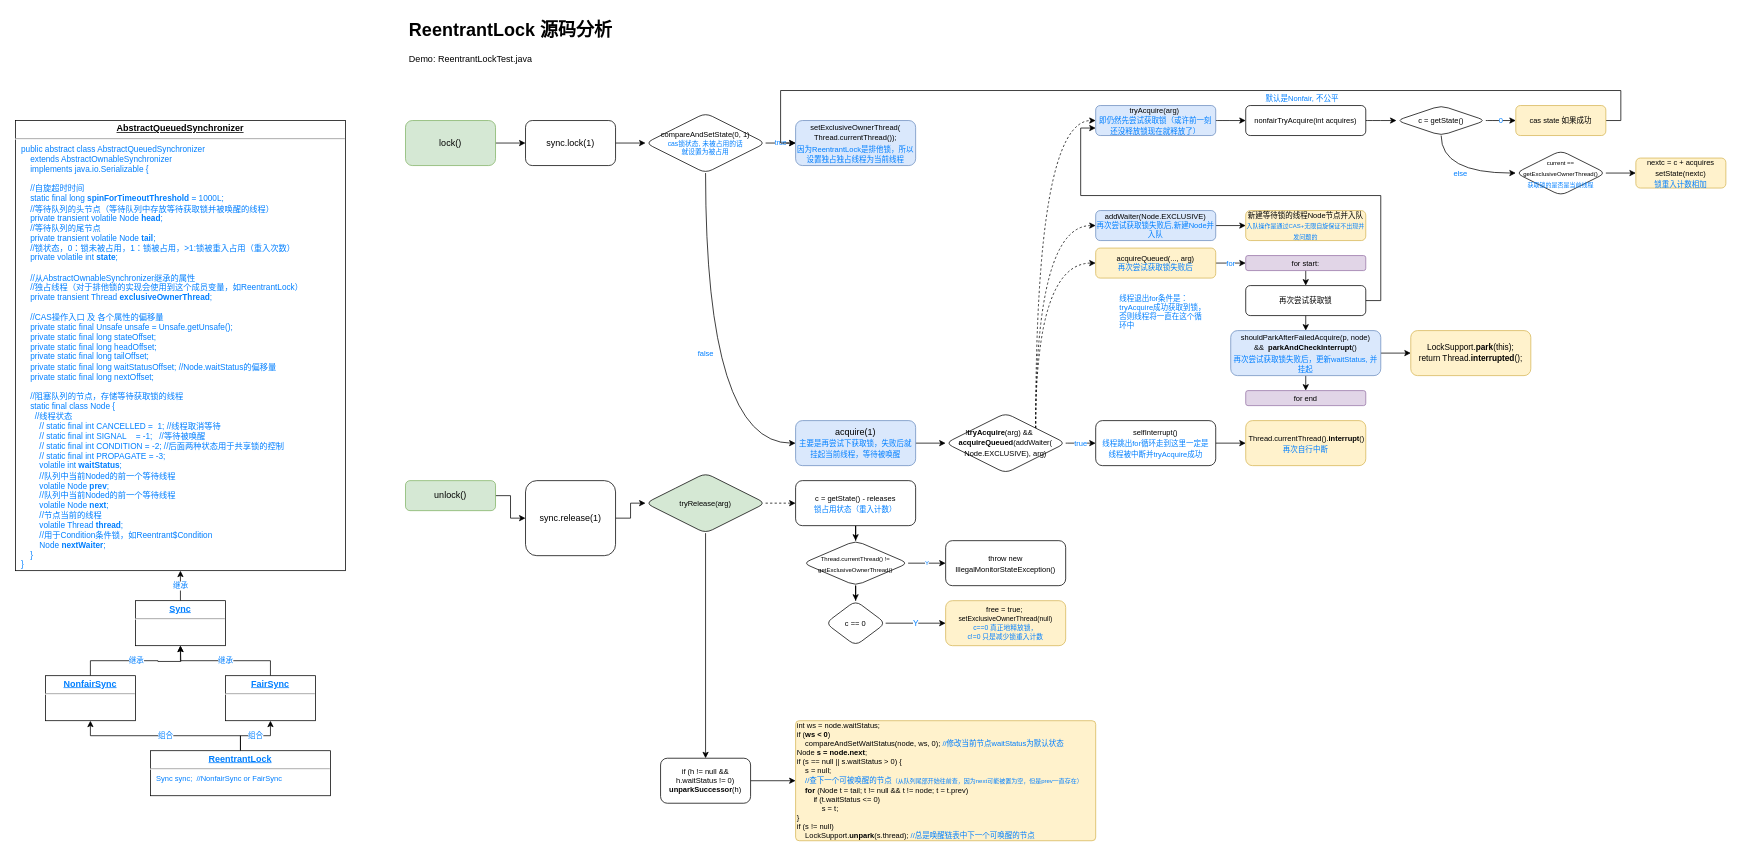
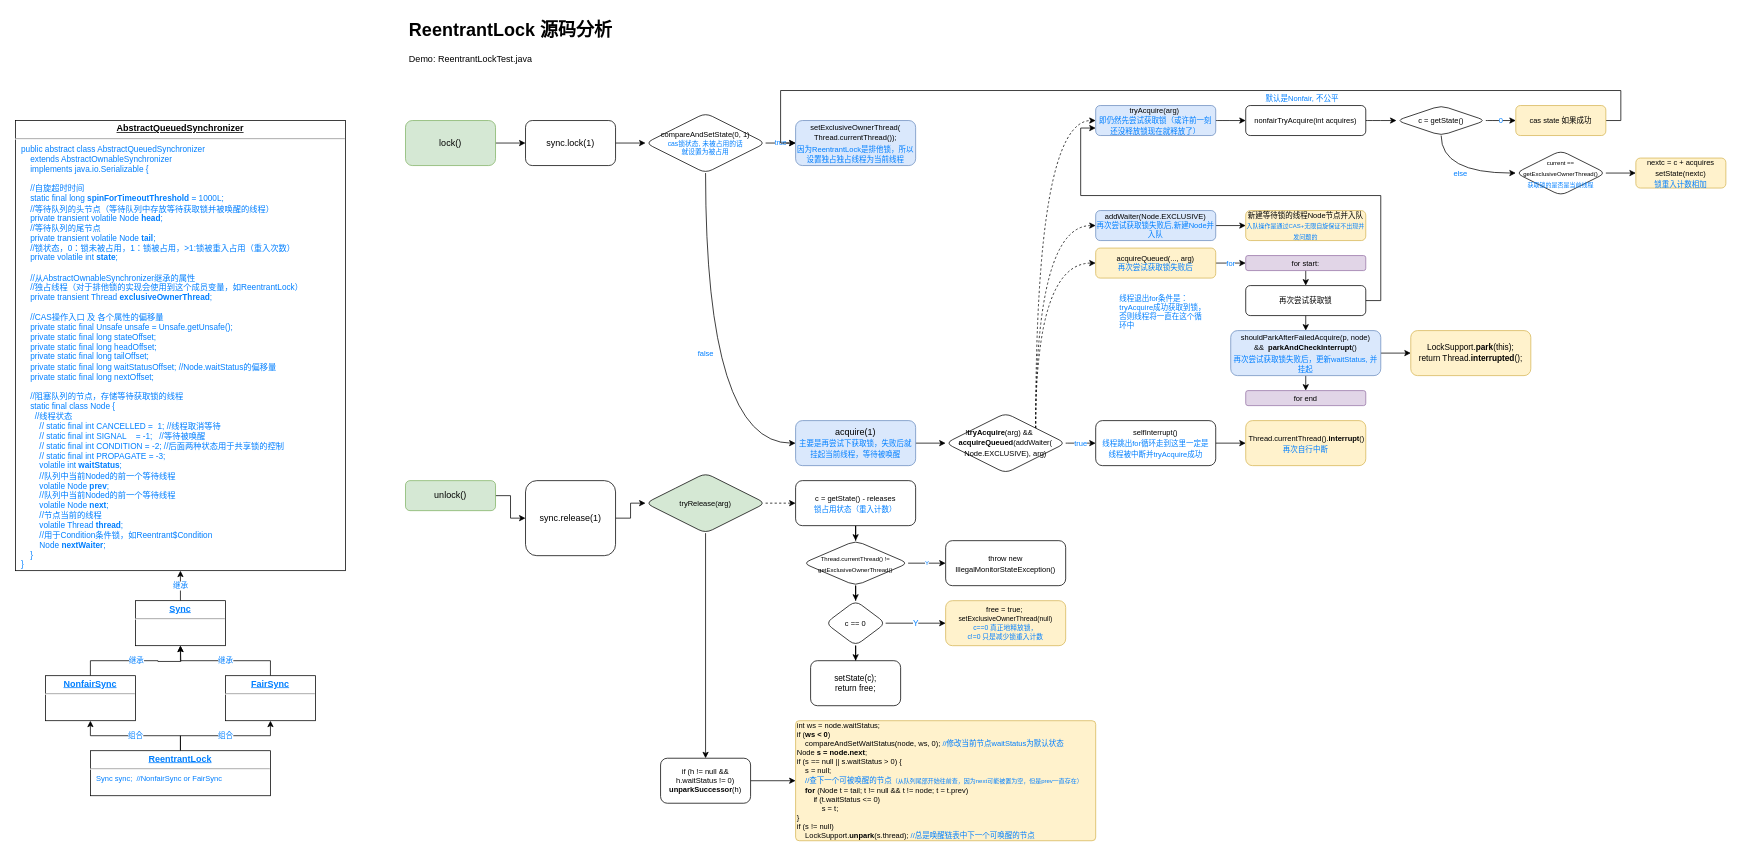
none -> (855, 655)
none -> (855, 683)
(240, 773) -> (180, 773)
